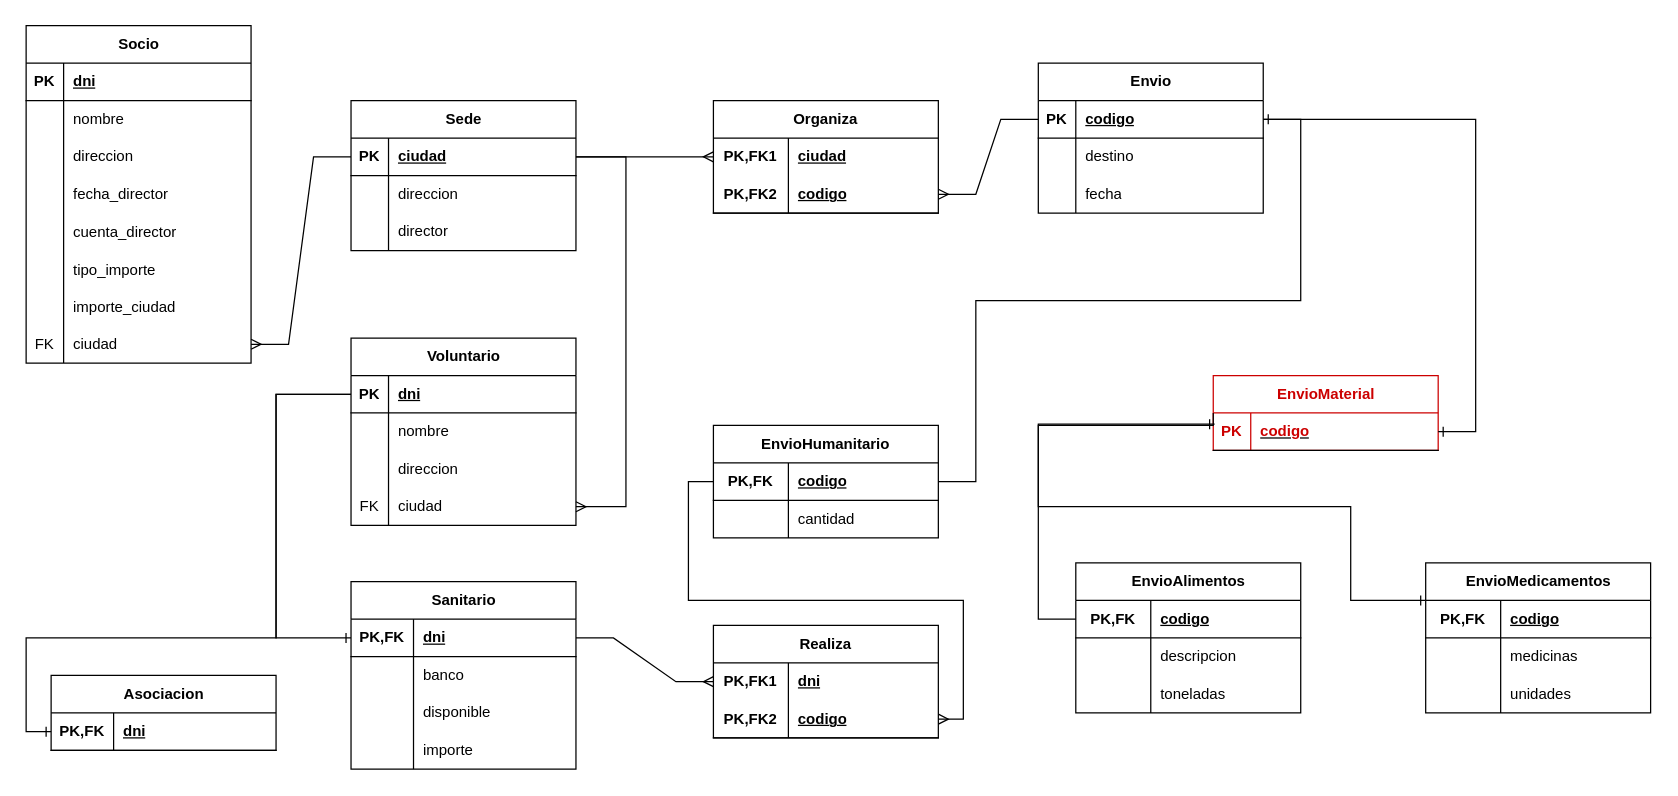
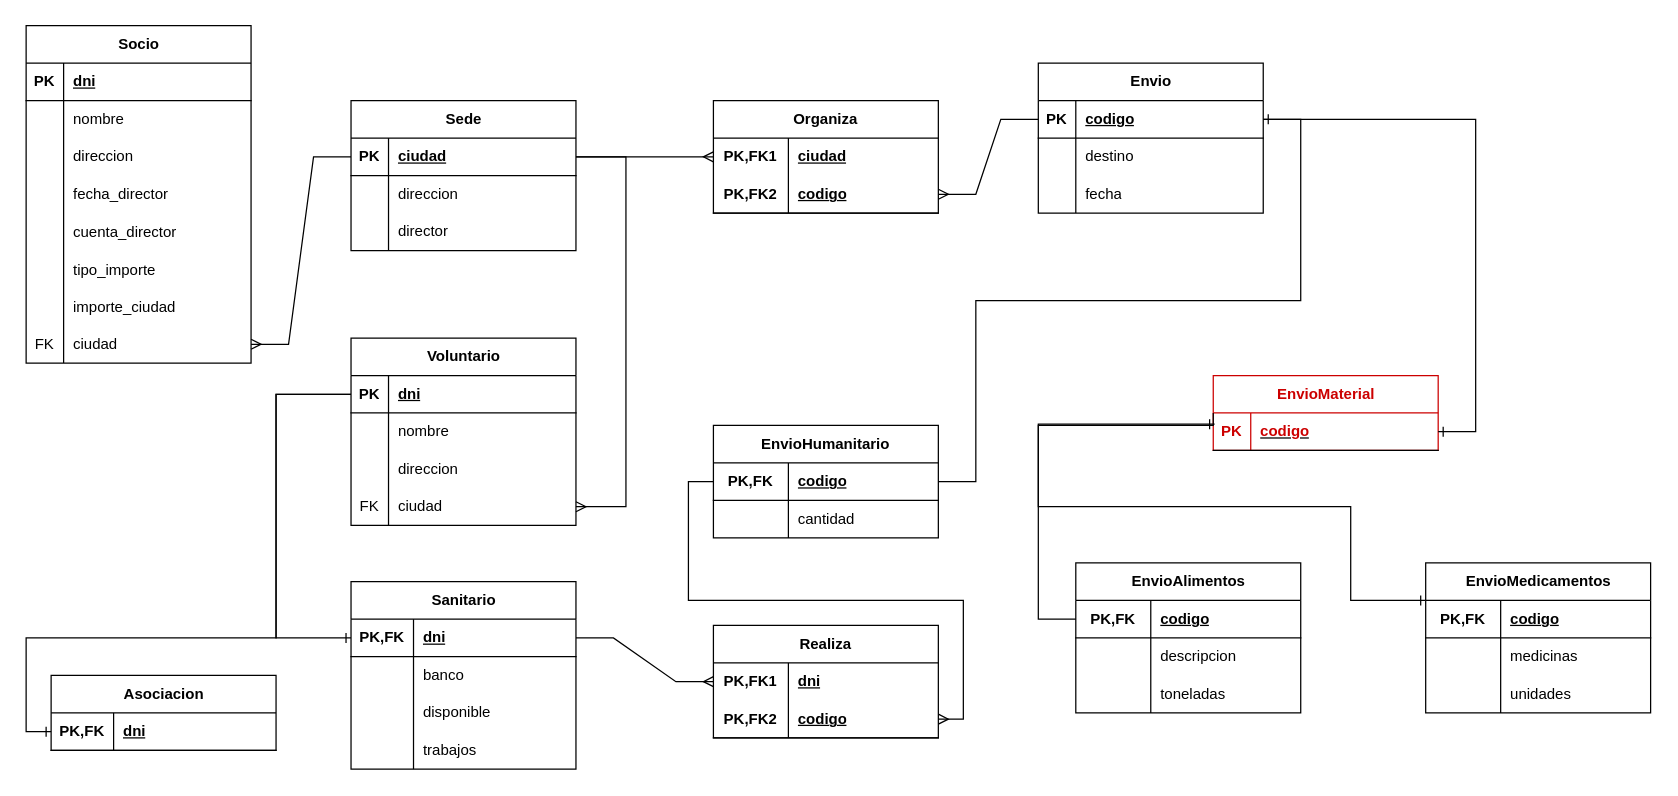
(451, 751) -> (457, 751)
